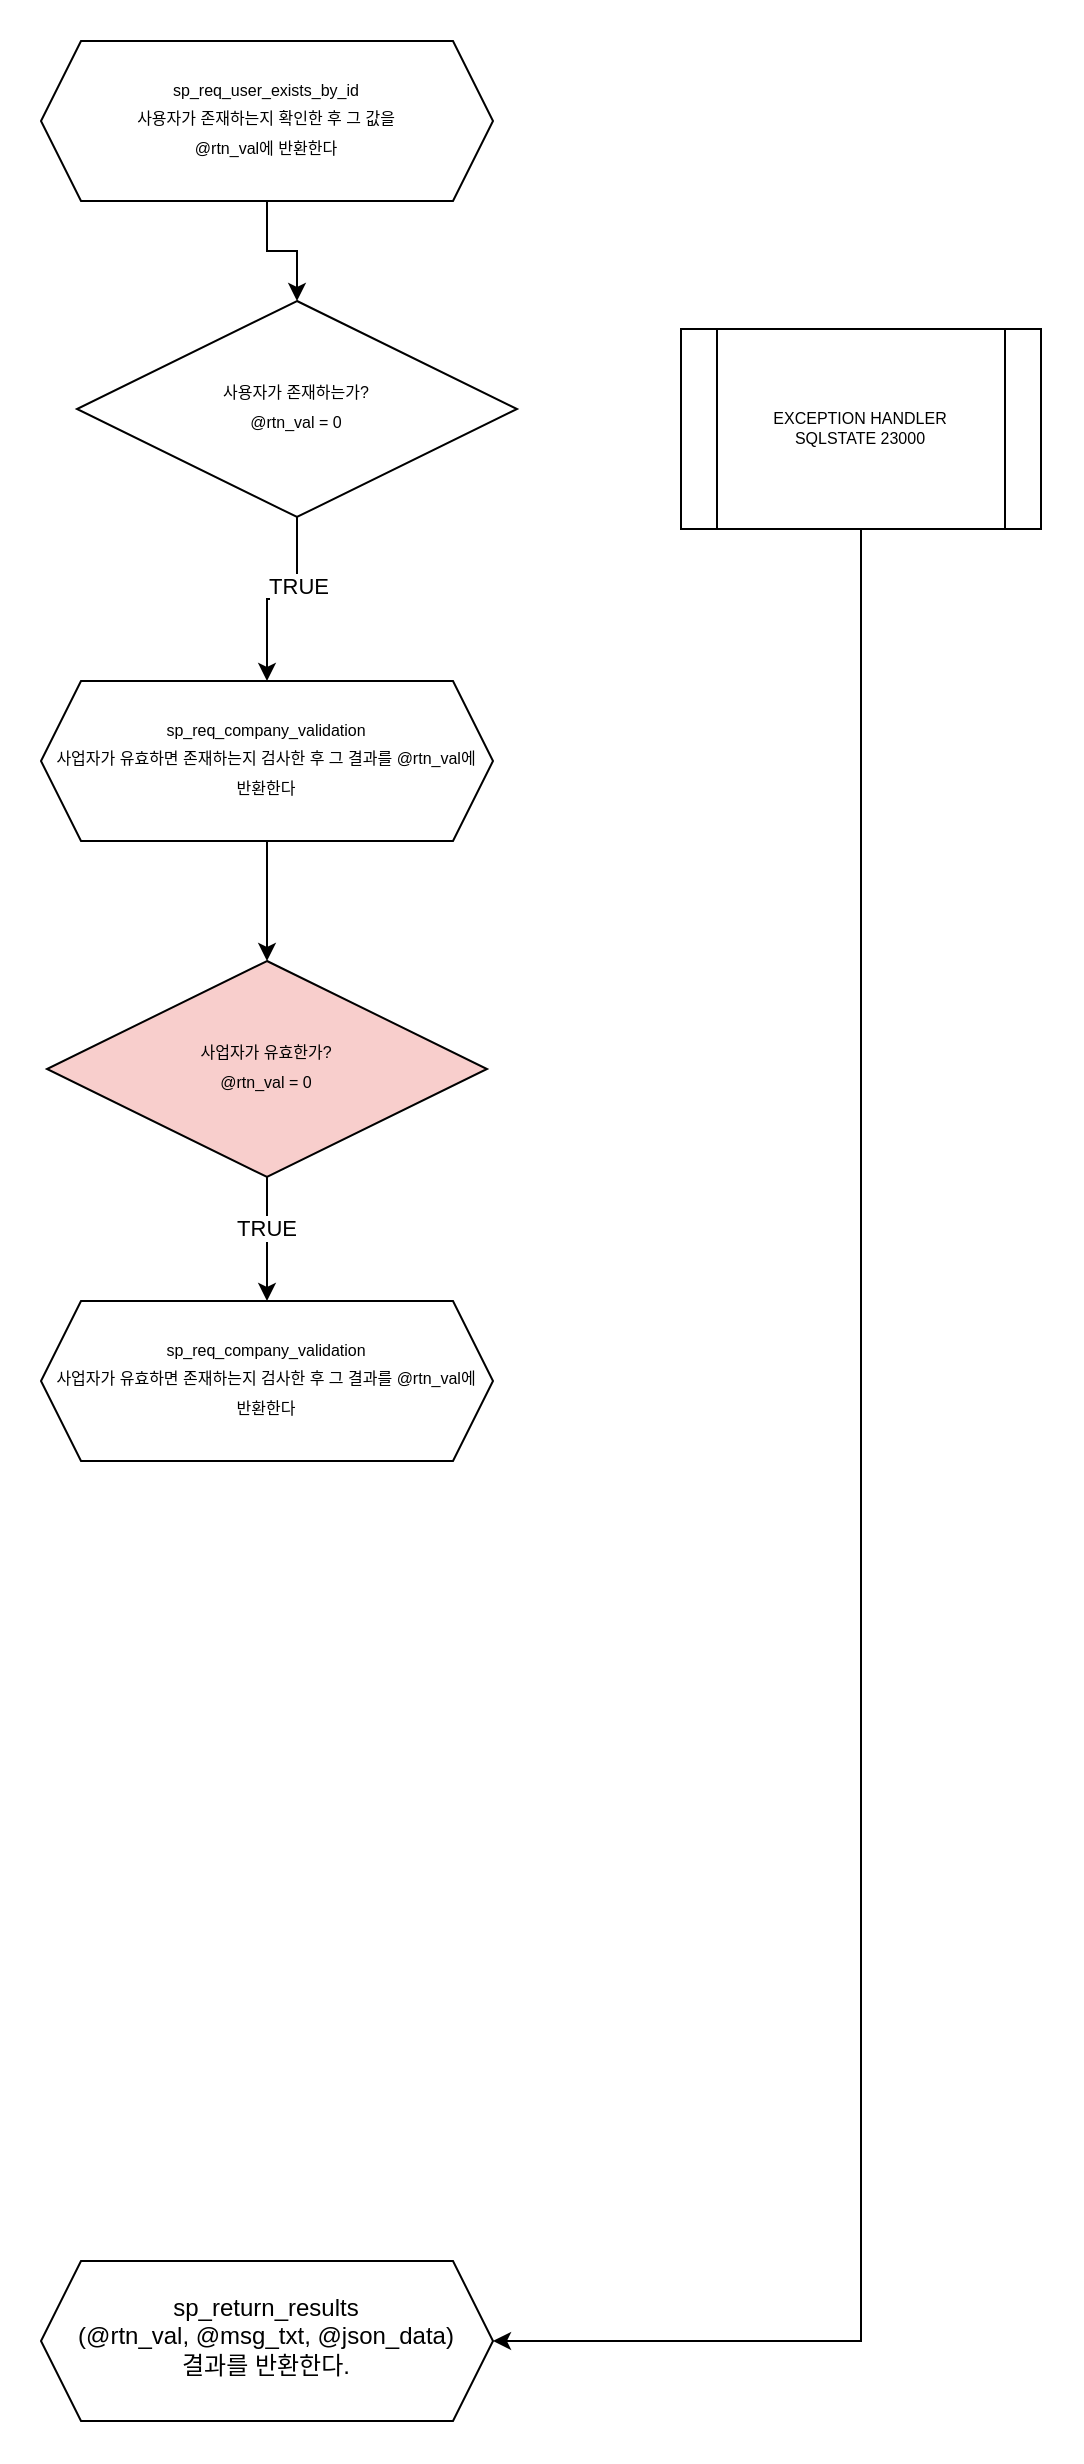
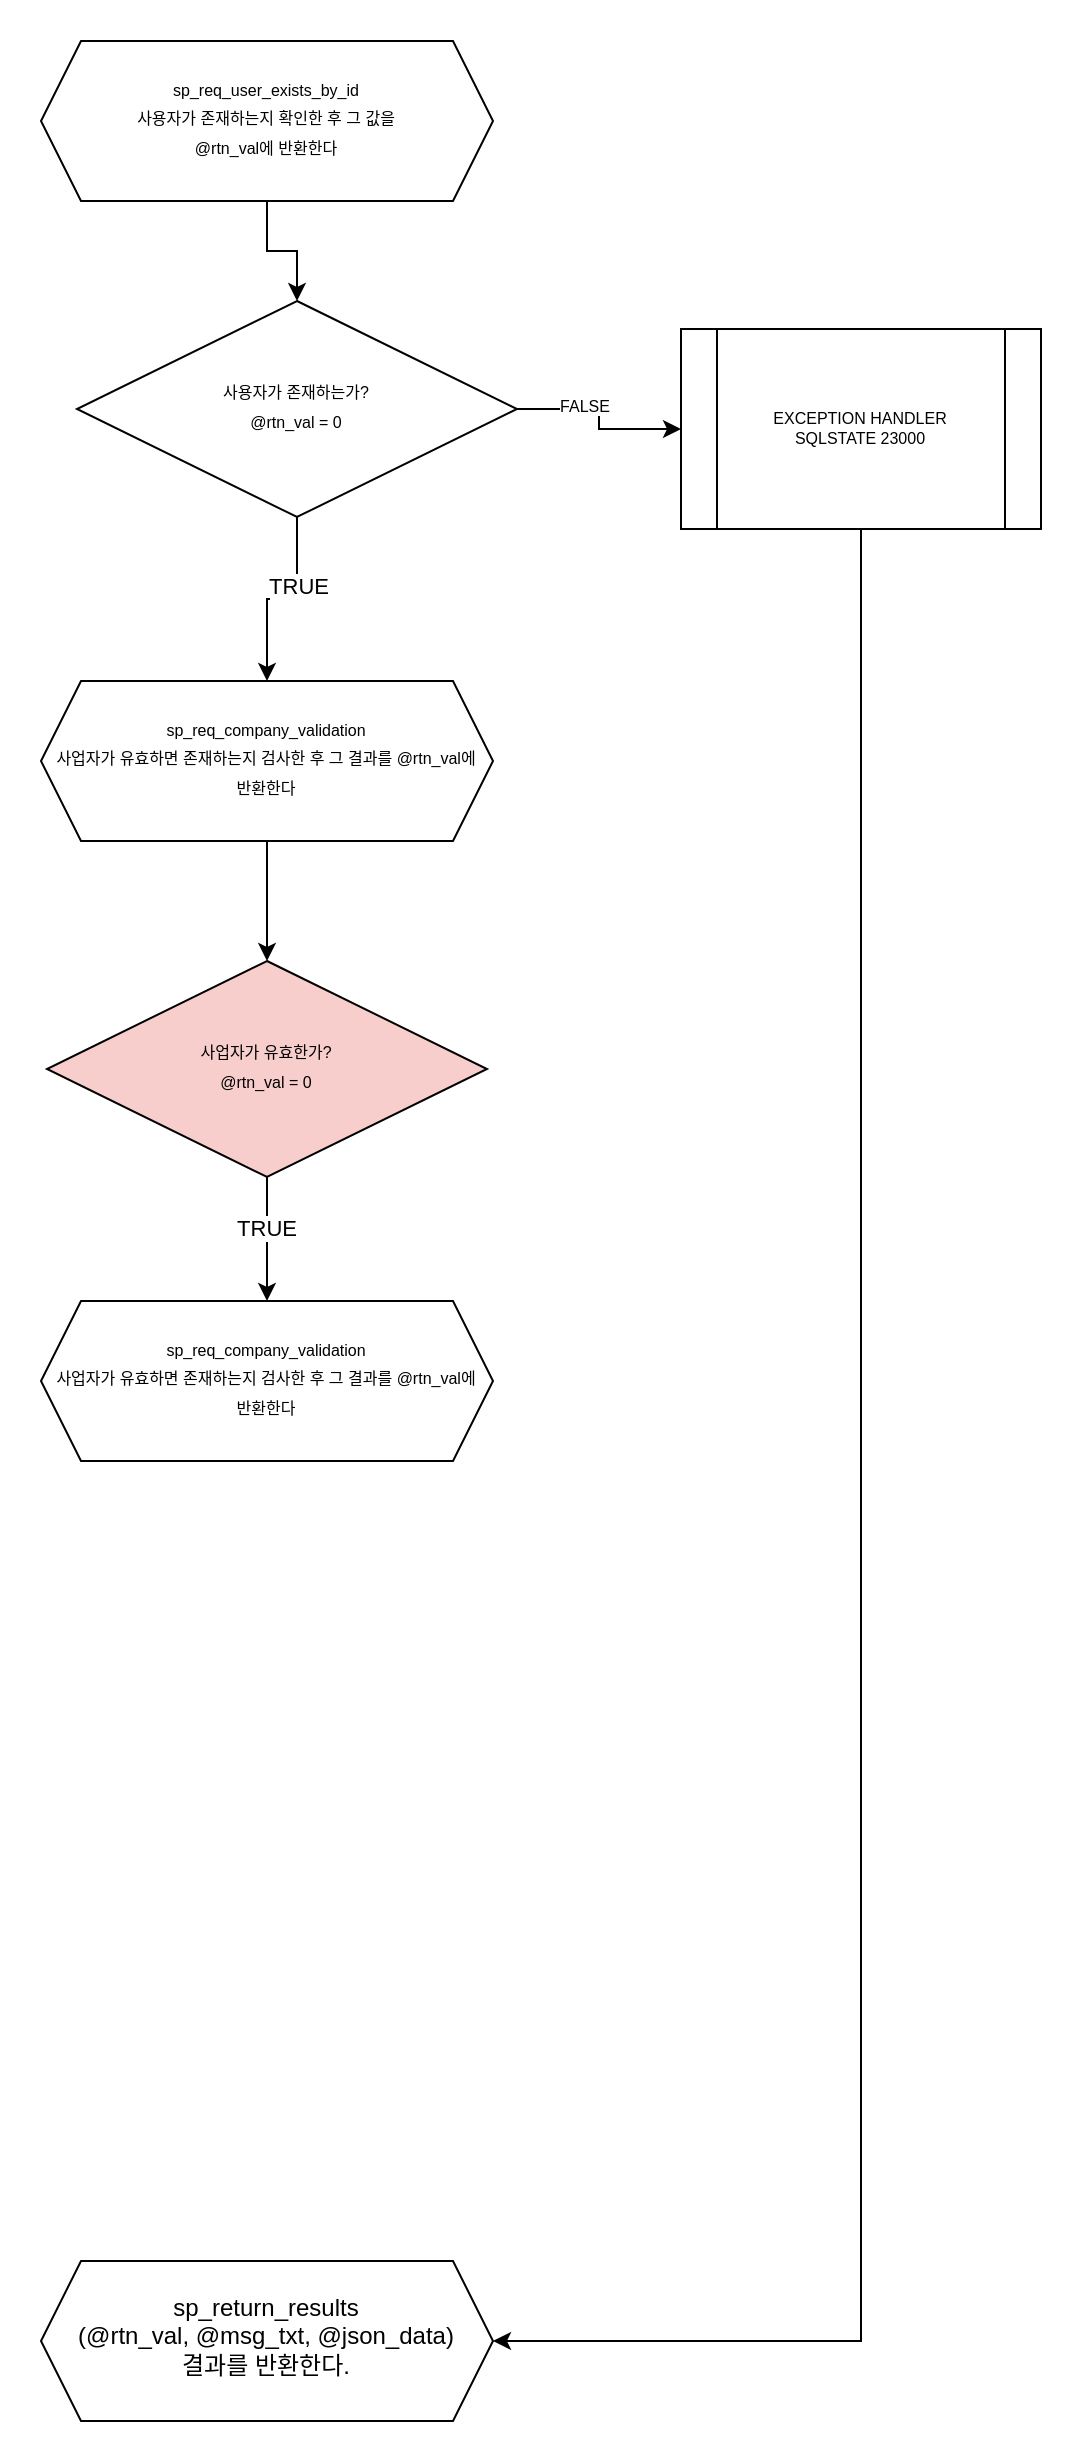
none -> (599, 412)
